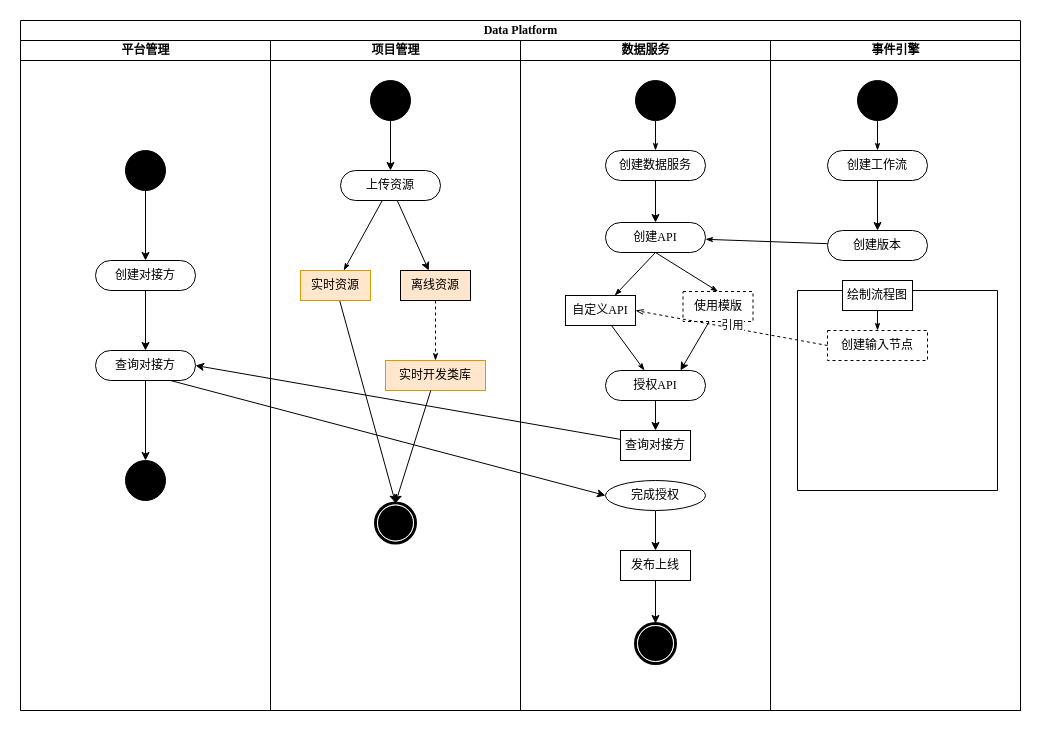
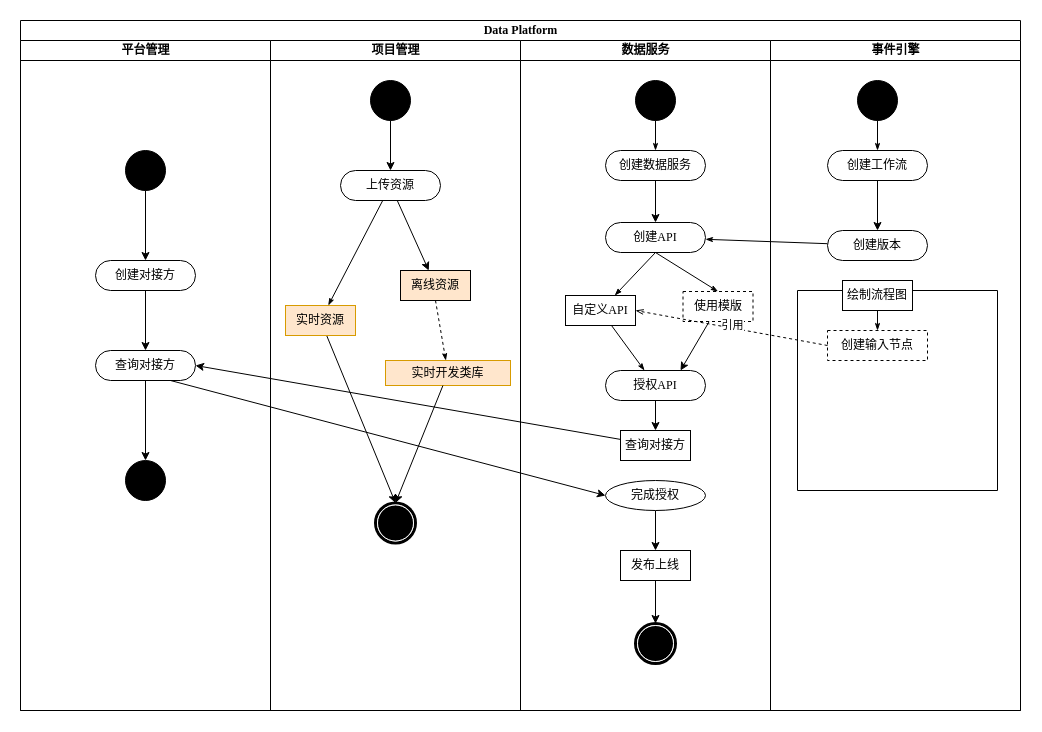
(336, 286) -> (321, 321)
(436, 376) -> (448, 373)
